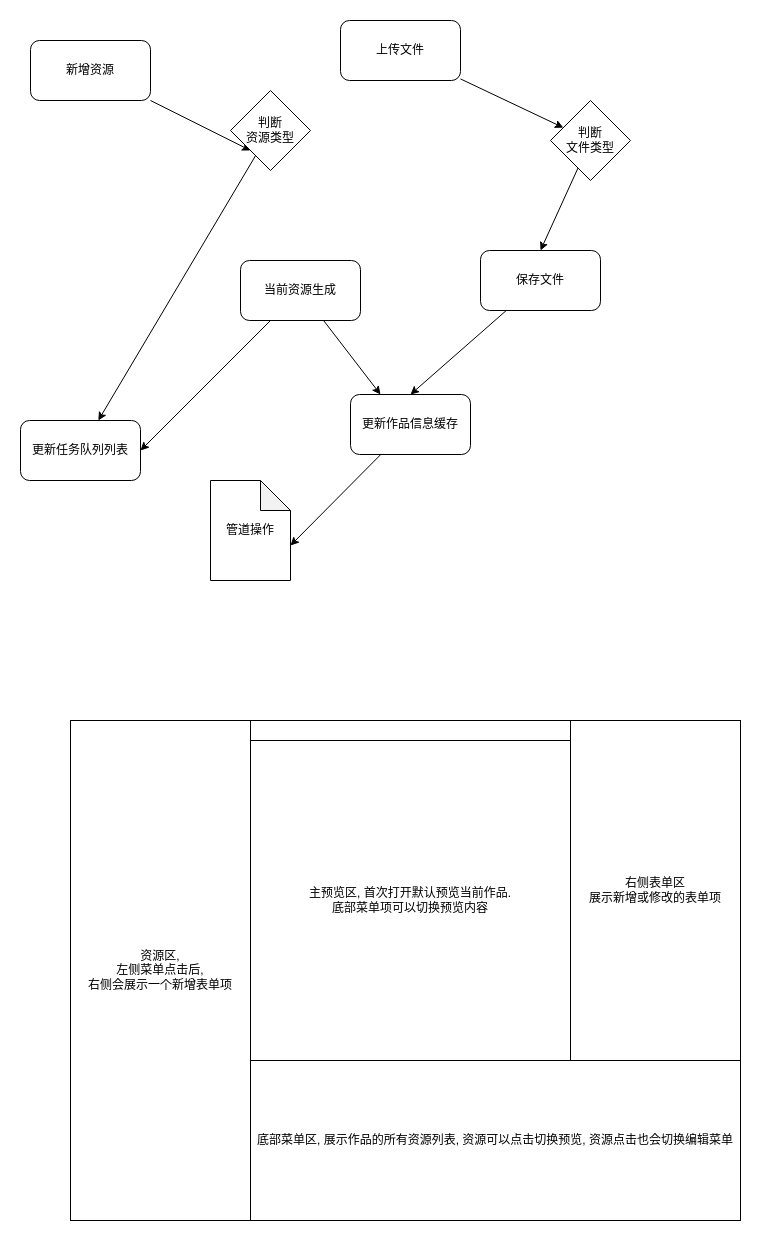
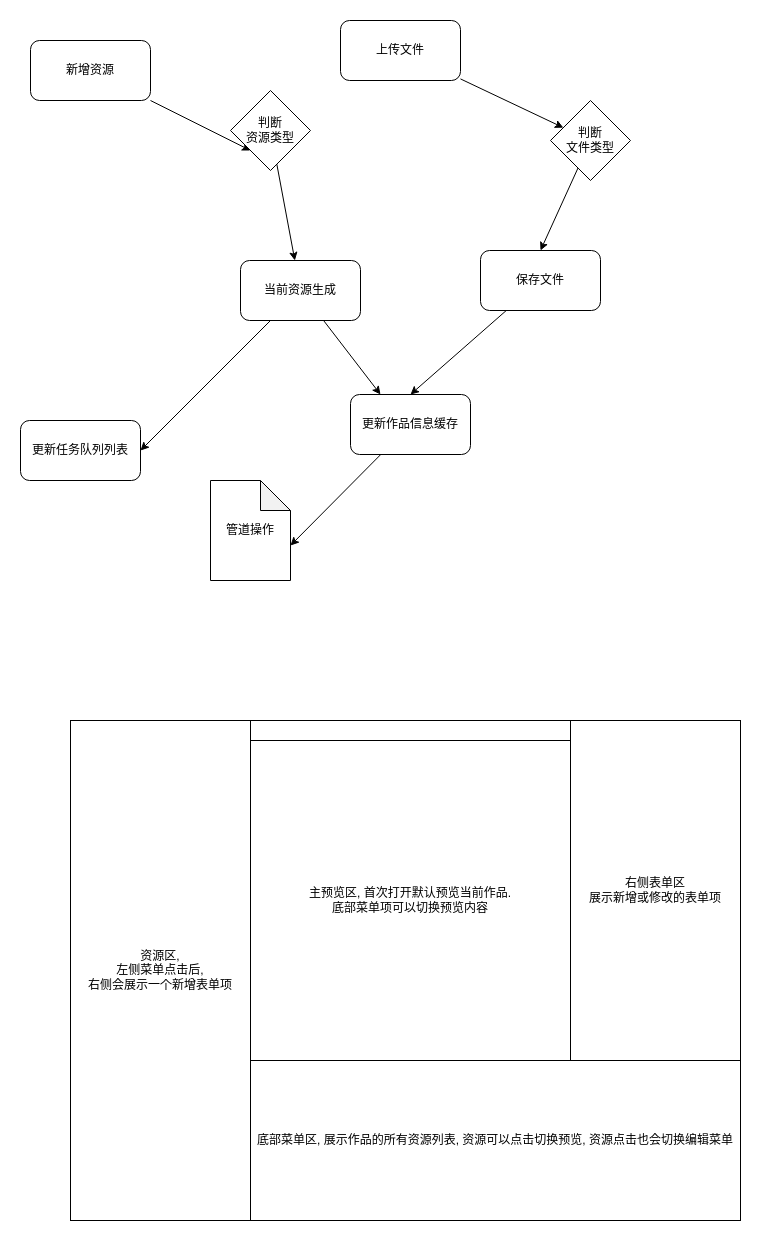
(179, 285) -> (285, 209)
